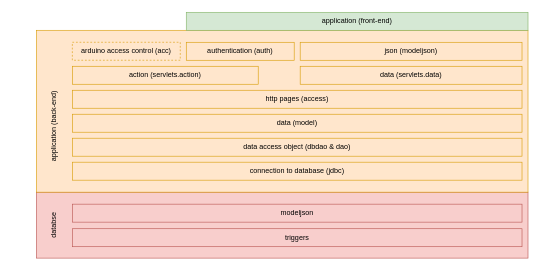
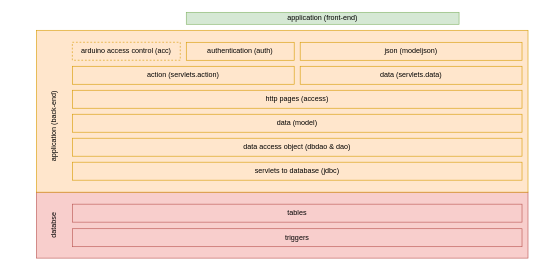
(357, 21) -> (323, 18)
(165, 75) -> (183, 75)
(297, 171) -> (297, 171)
(297, 213) -> (297, 213)
